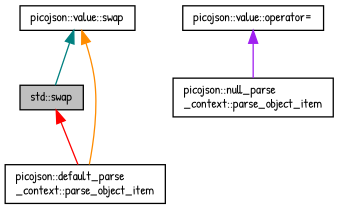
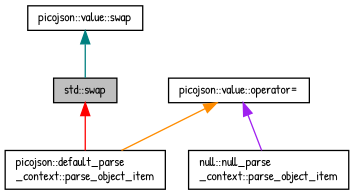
(253, 98) -> (269, 170)
(96, 103) -> (163, 130)
